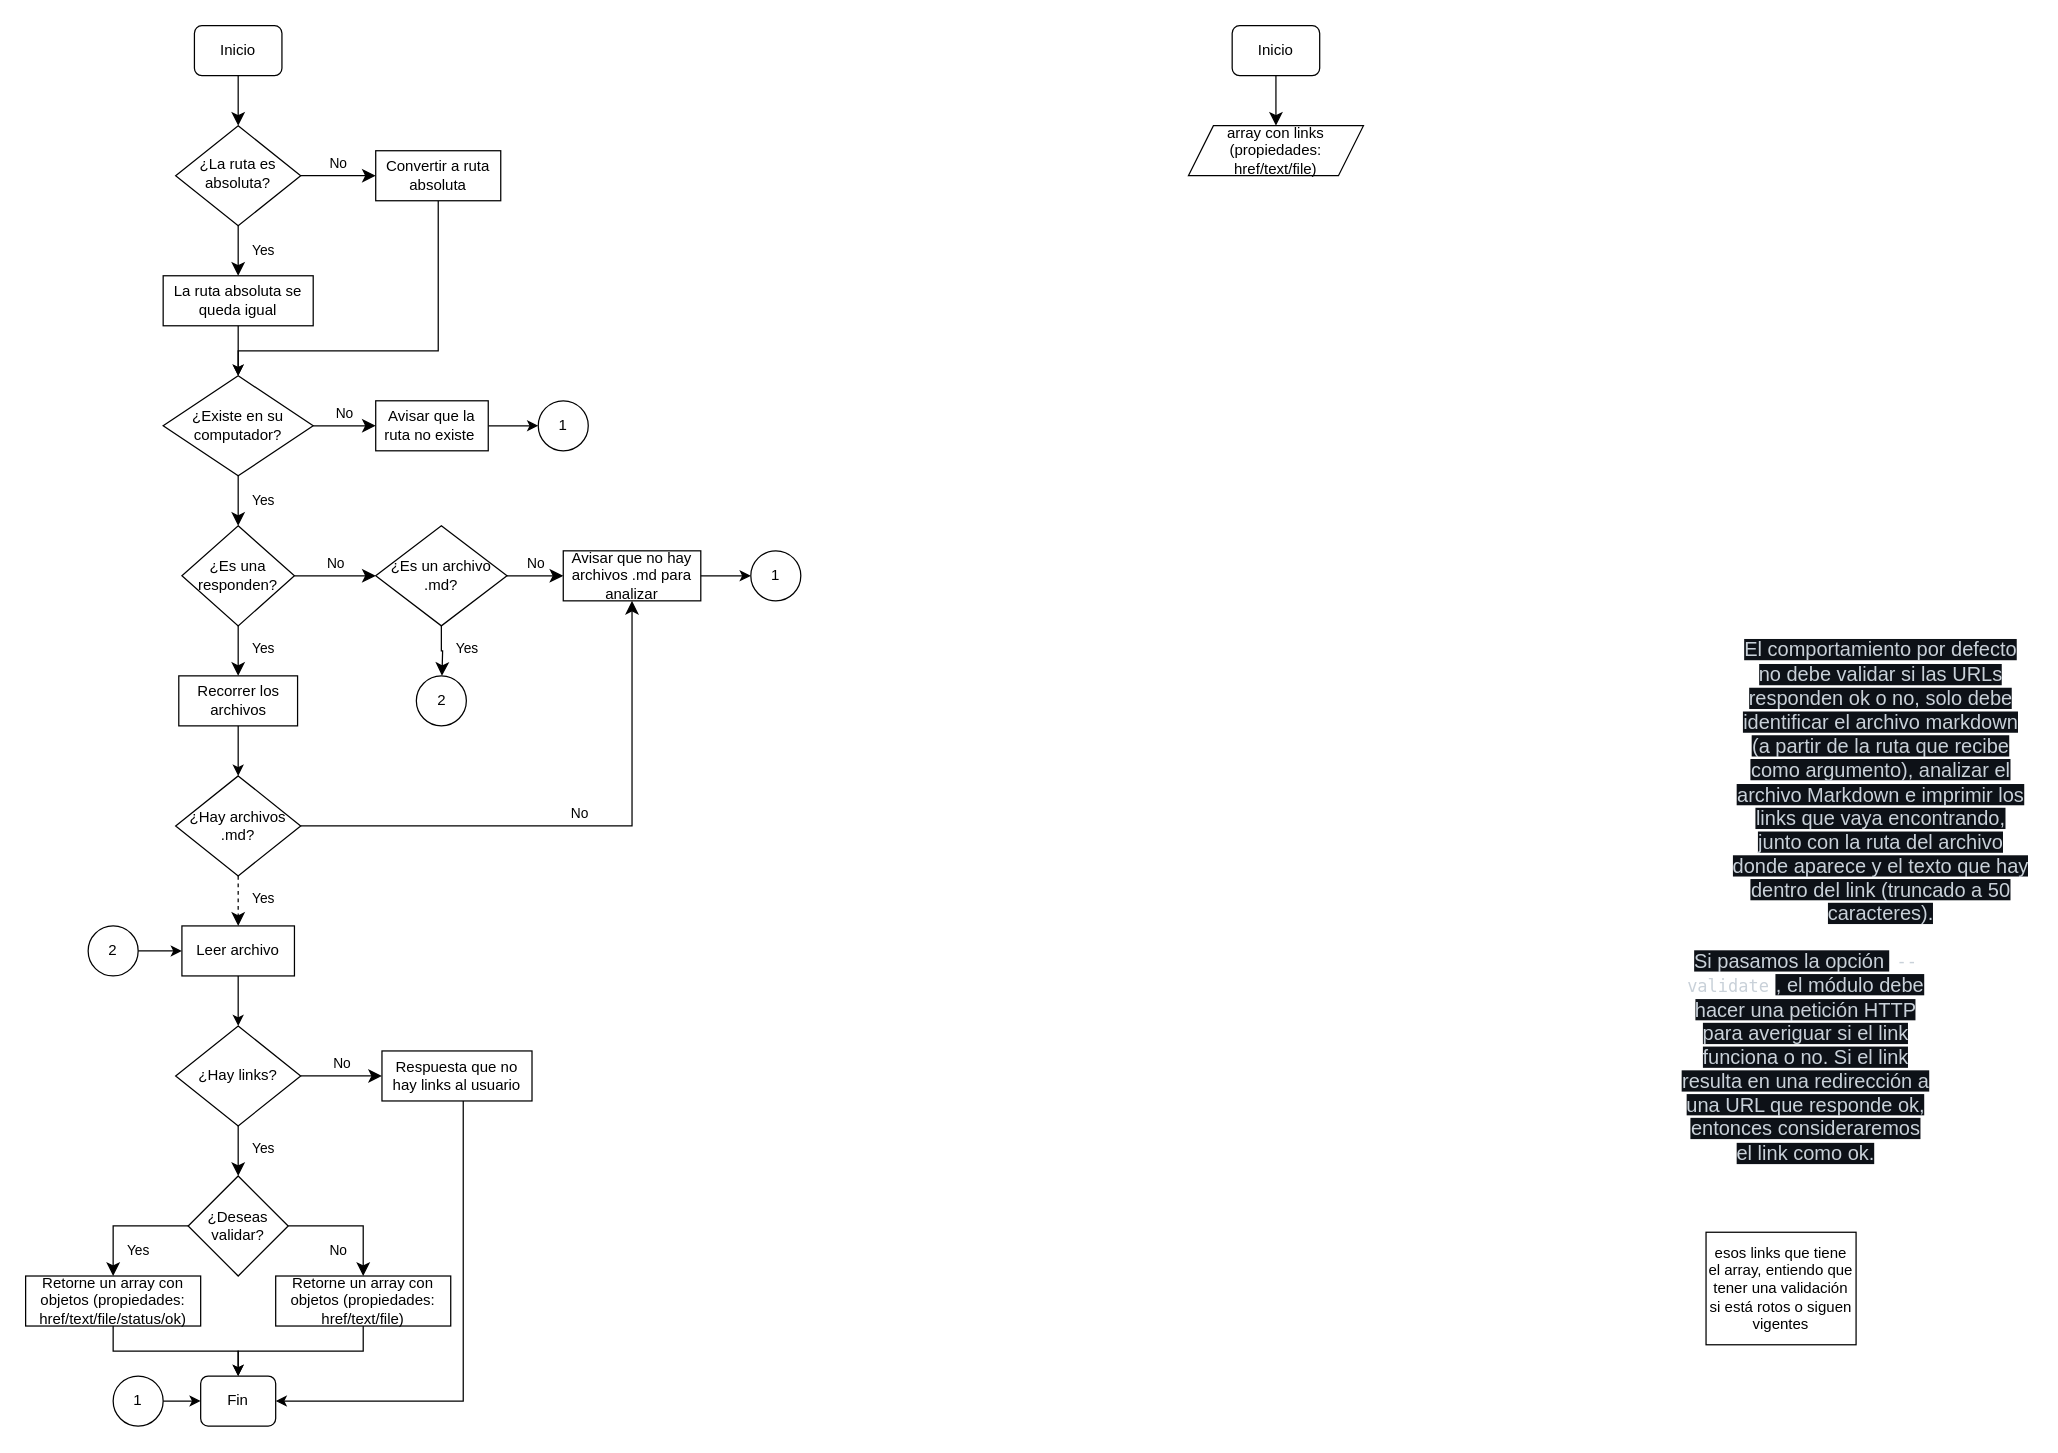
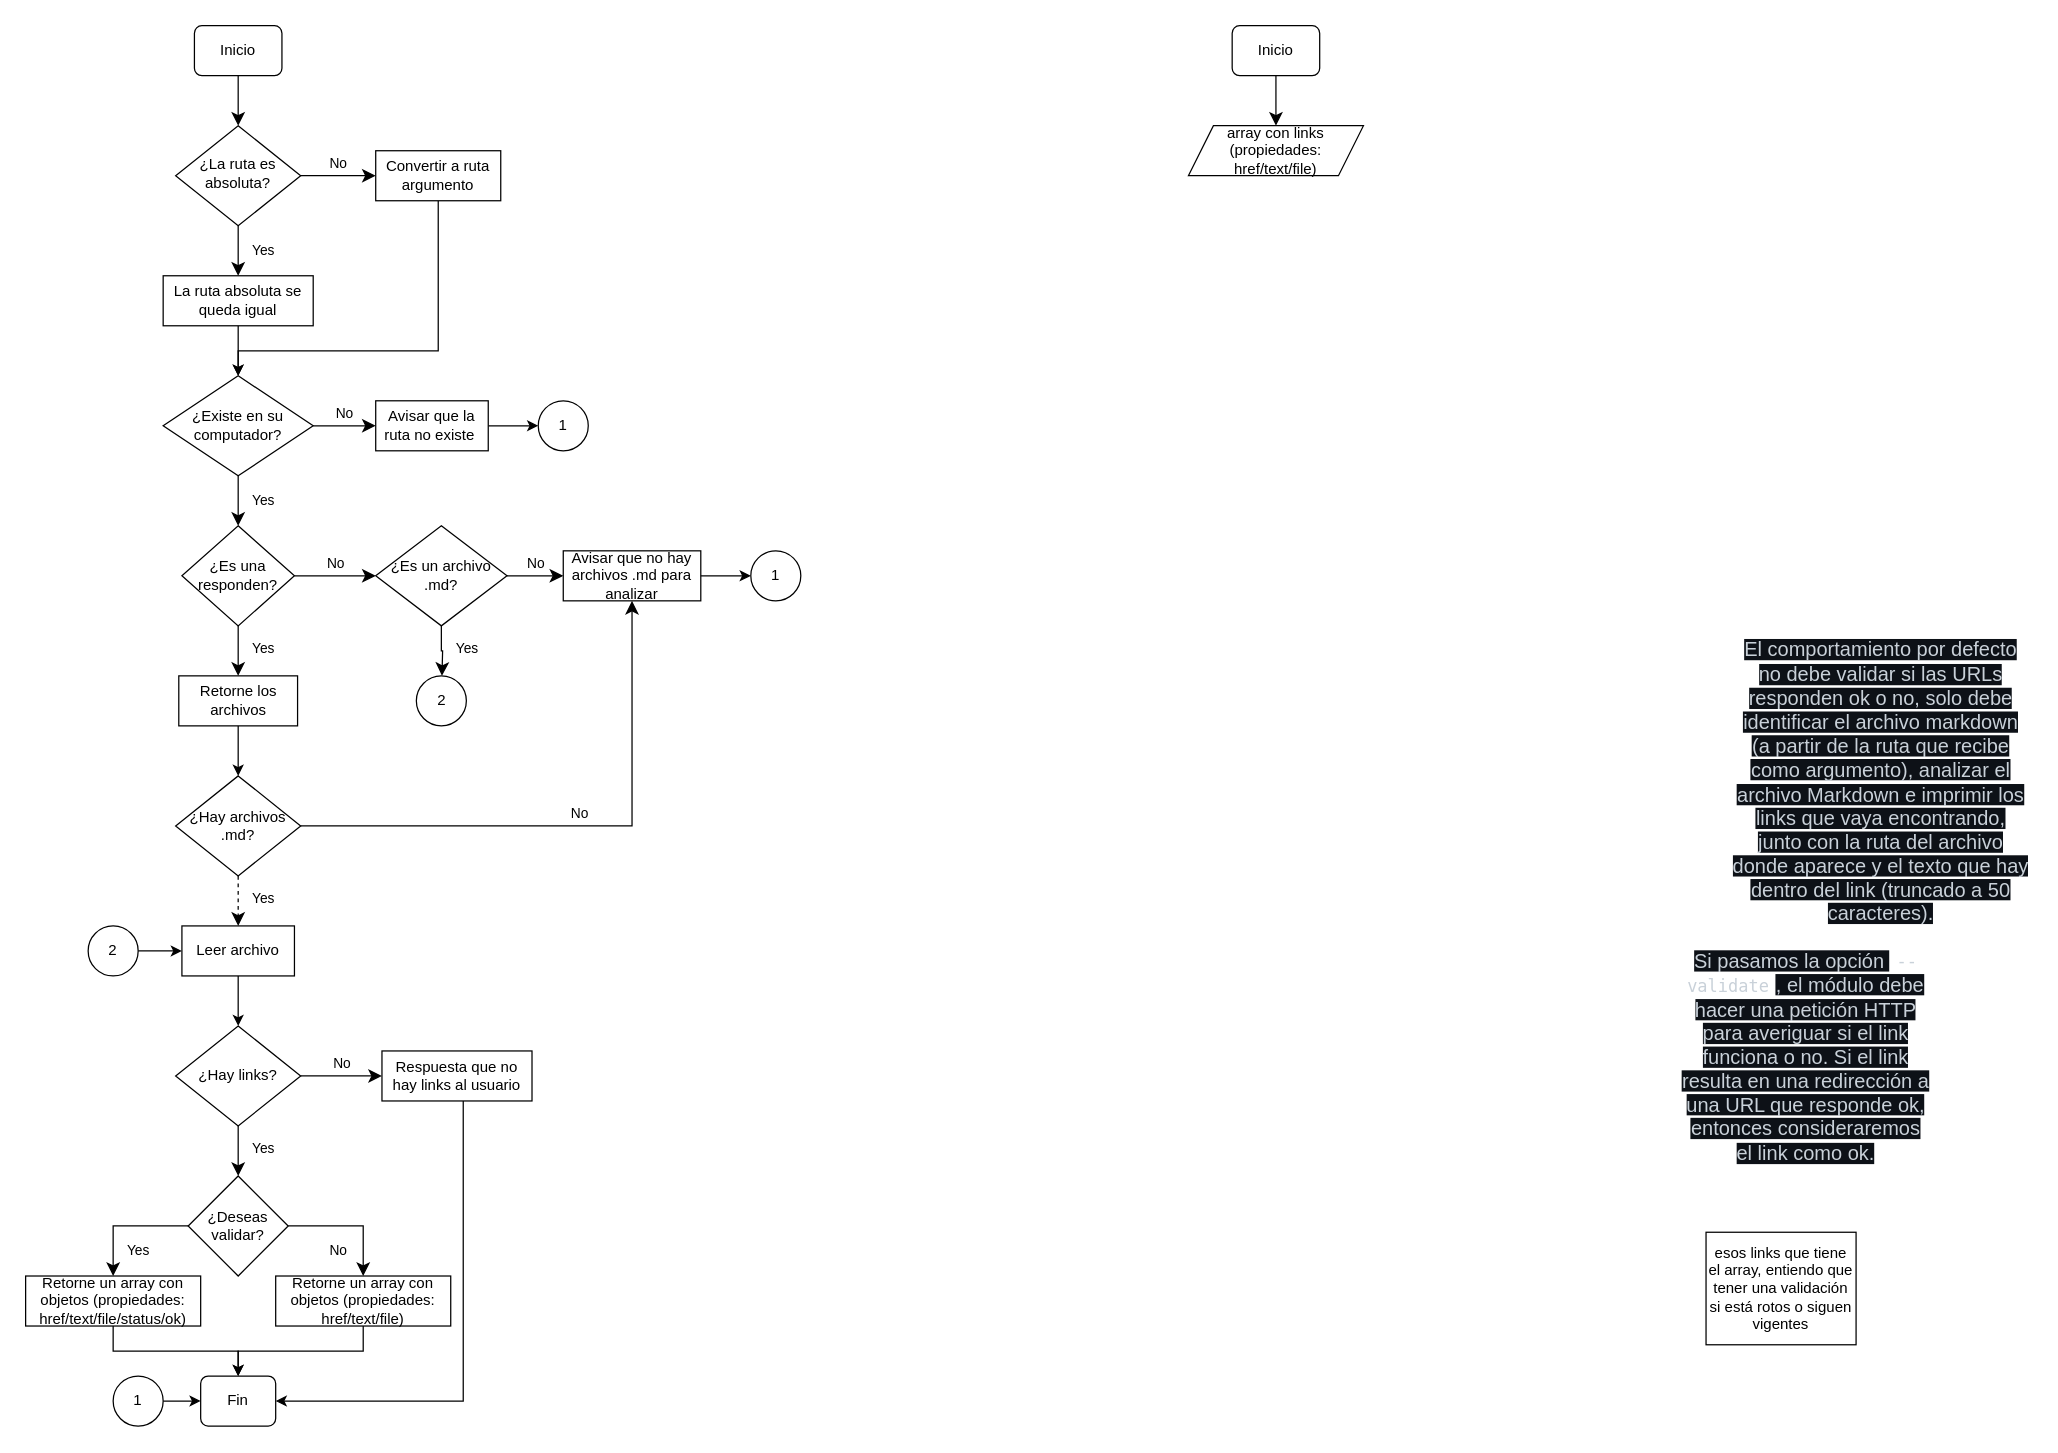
(438, 176) -> (438, 176)
(239, 701) -> (239, 701)
